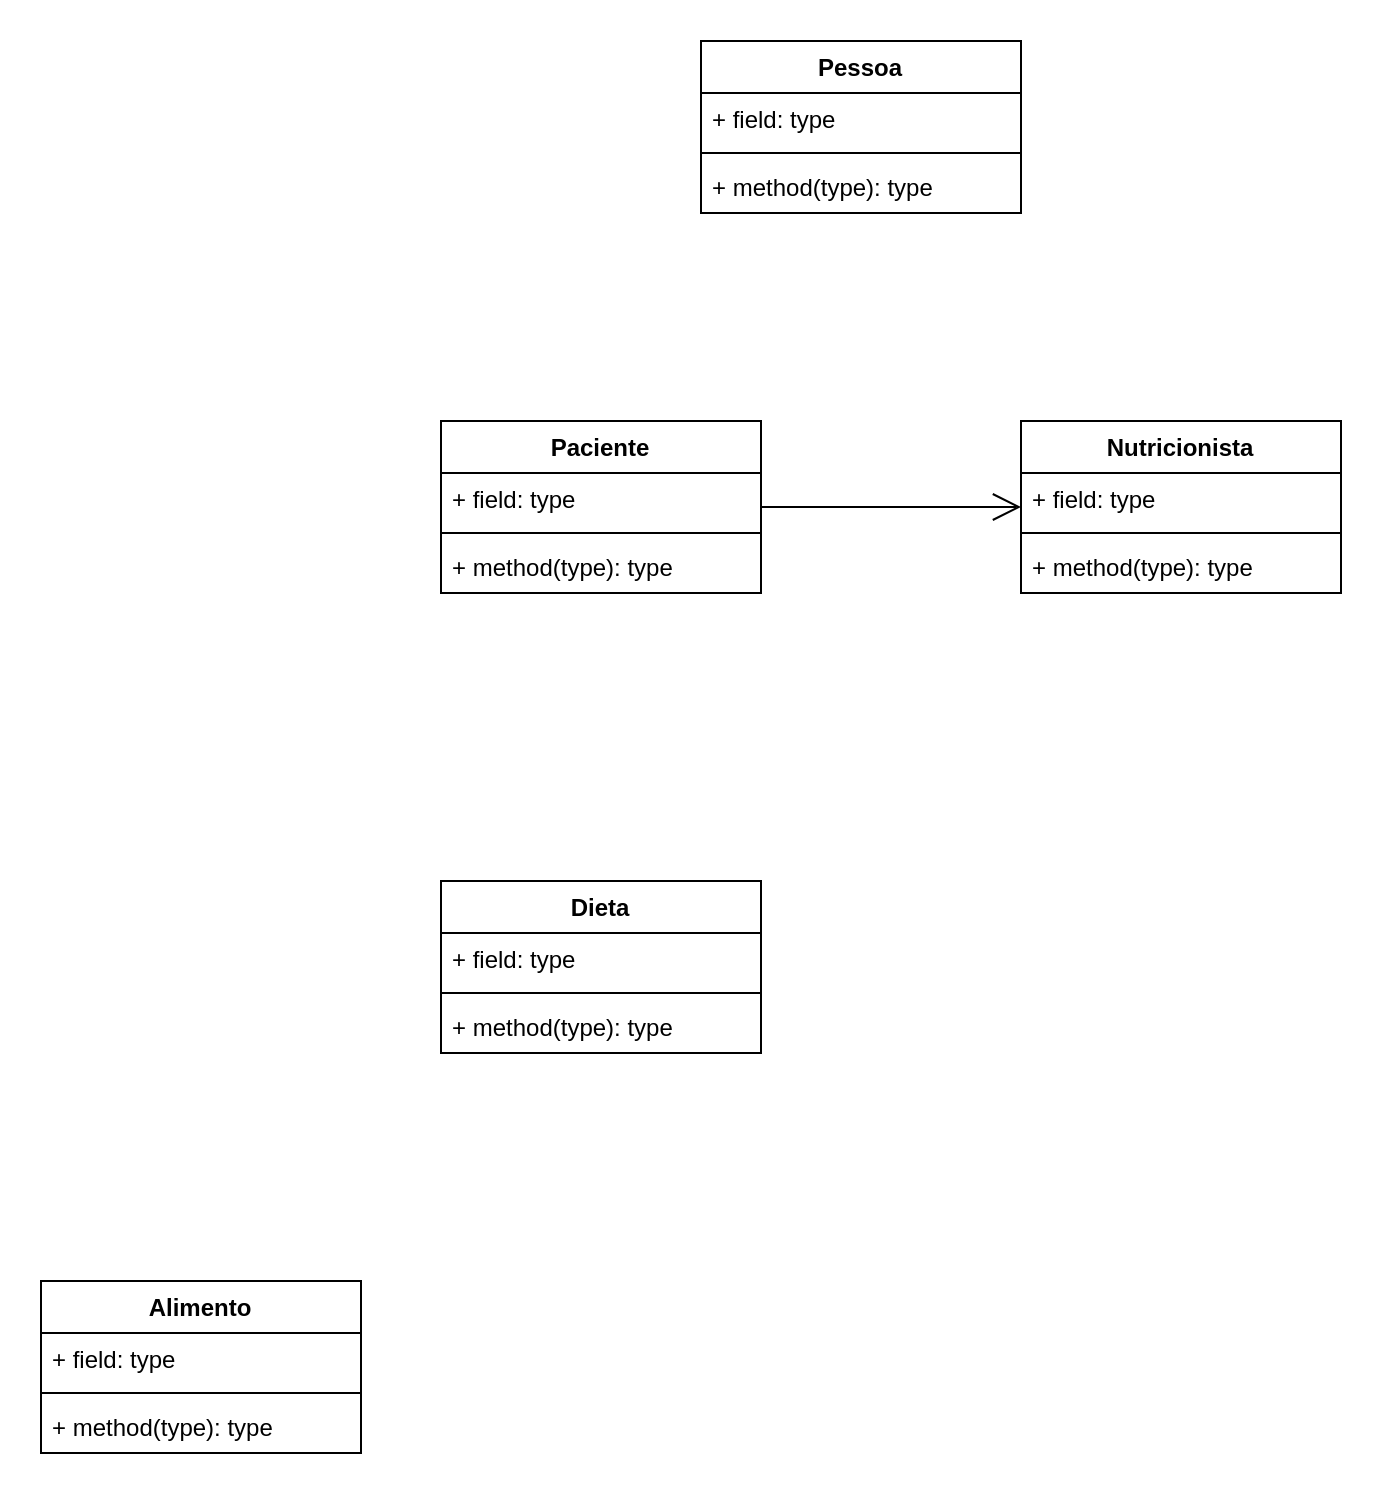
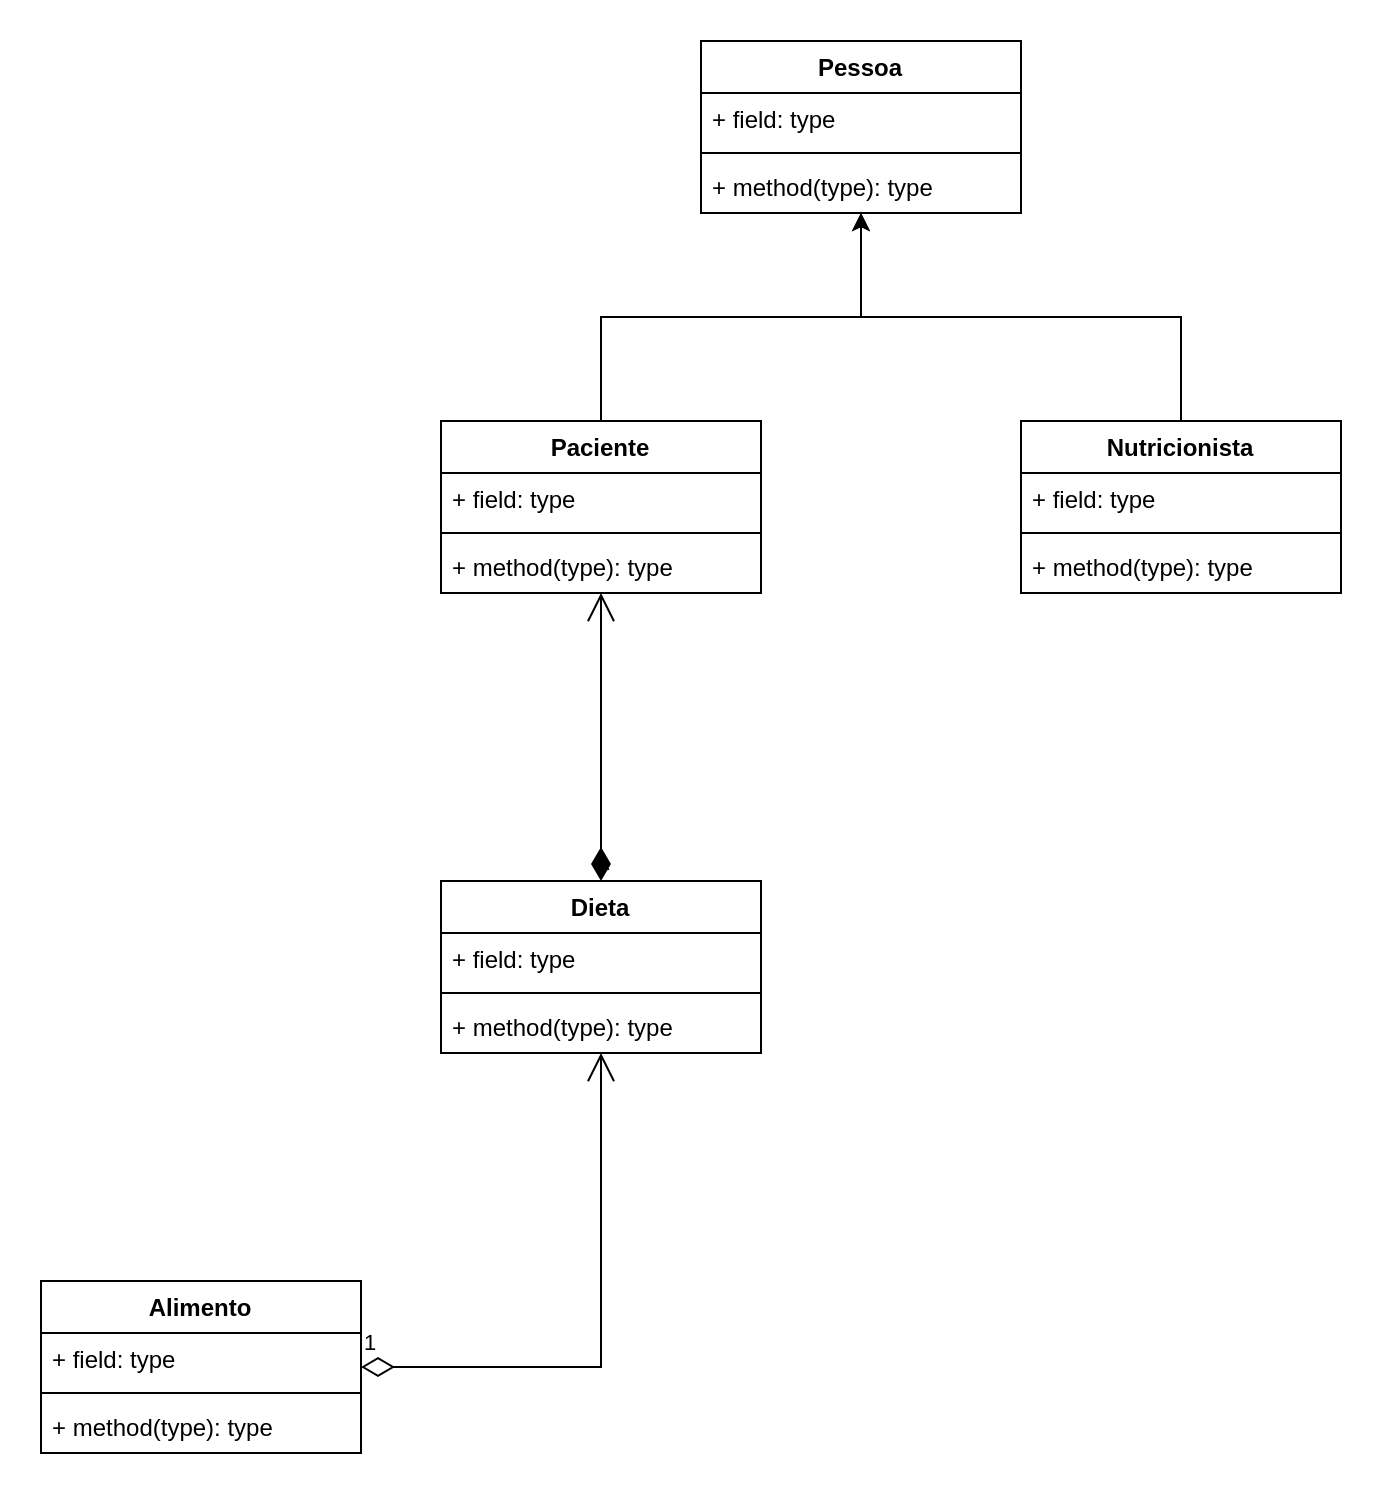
none -> (677, 317)
none -> (1075, 317)
(890, 507) -> none
none -> (601, 724)
none -> (601, 1317)
